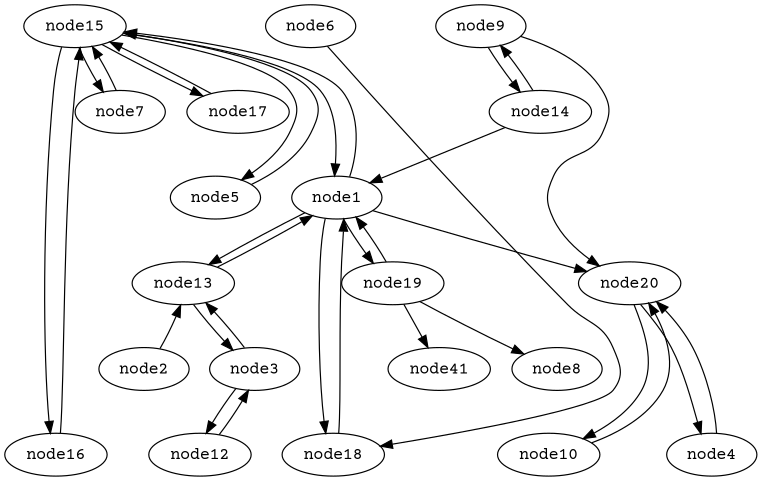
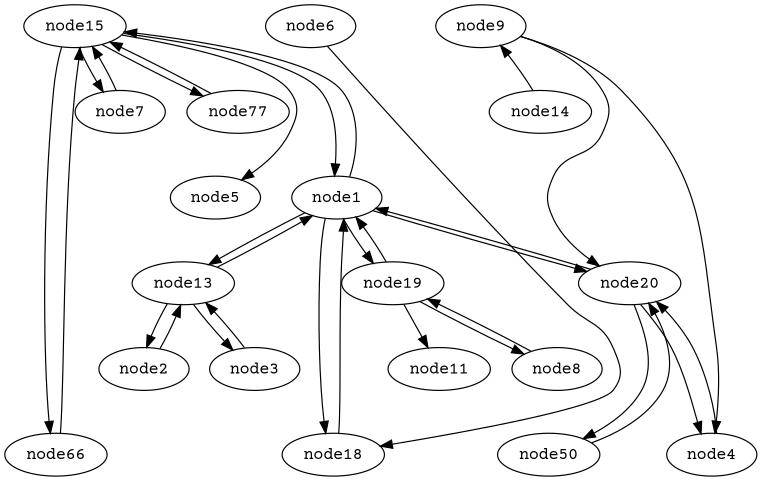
(500, 65) -> (688, 189)
(315, 98) -> none
(238, 112) -> (238, 112)
(443, 153) -> (489, 240)
none -> (159, 320)
none -> (485, 327)
(439, 369) -> (439, 369)
(56, 455) -> (56, 455)
(200, 455) -> none
(549, 455) -> (549, 455)
